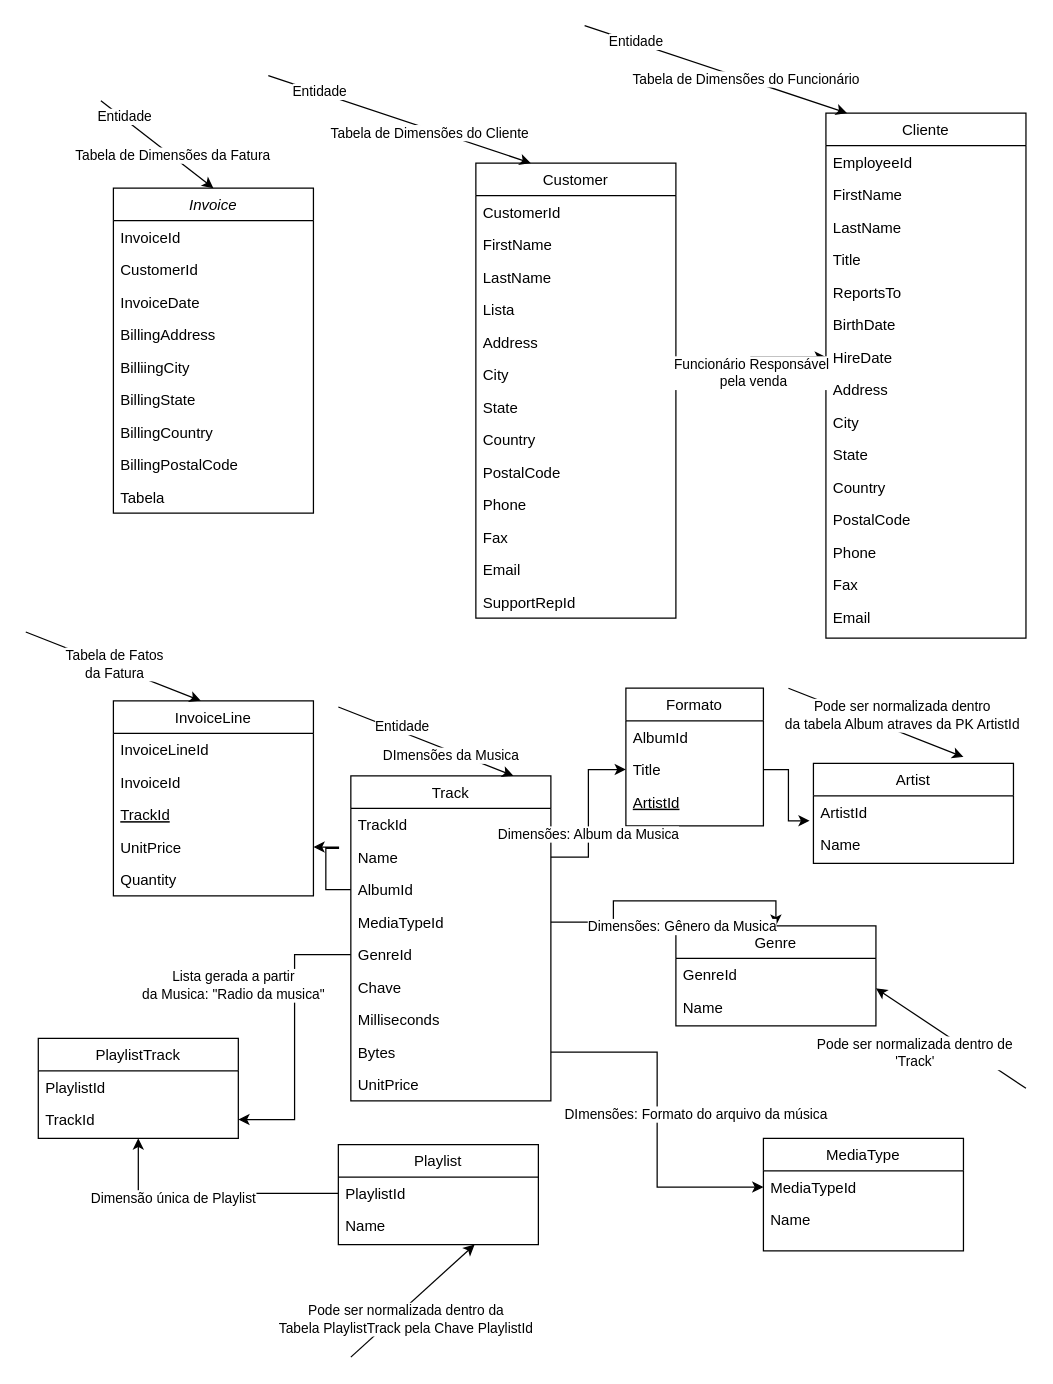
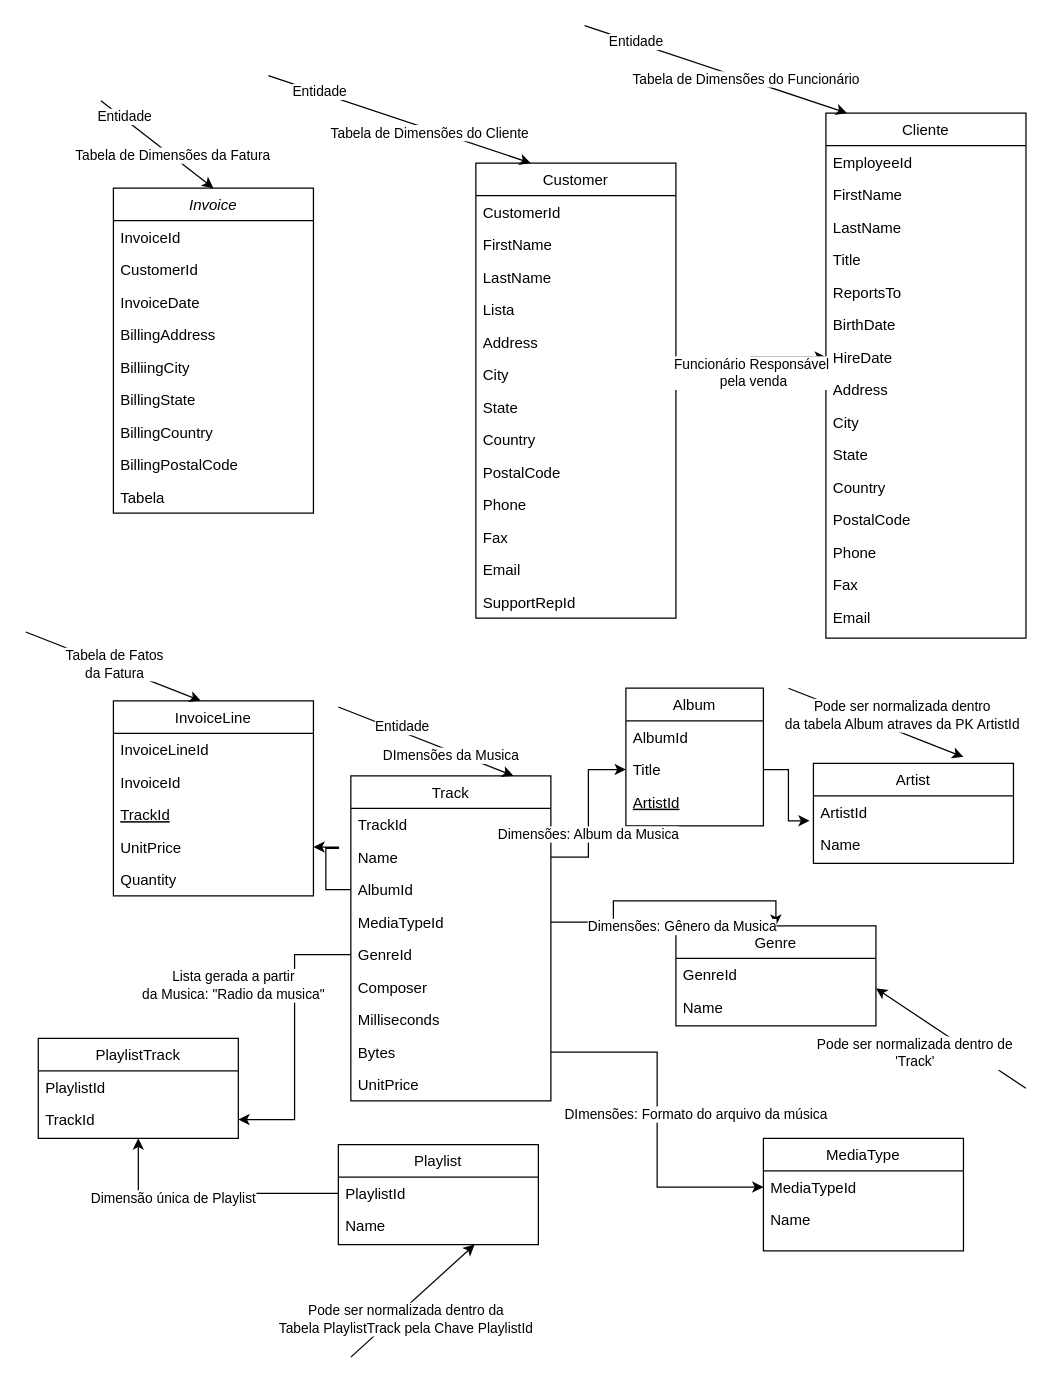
(694, 705) -> (694, 705)
(379, 988) -> (391, 988)
